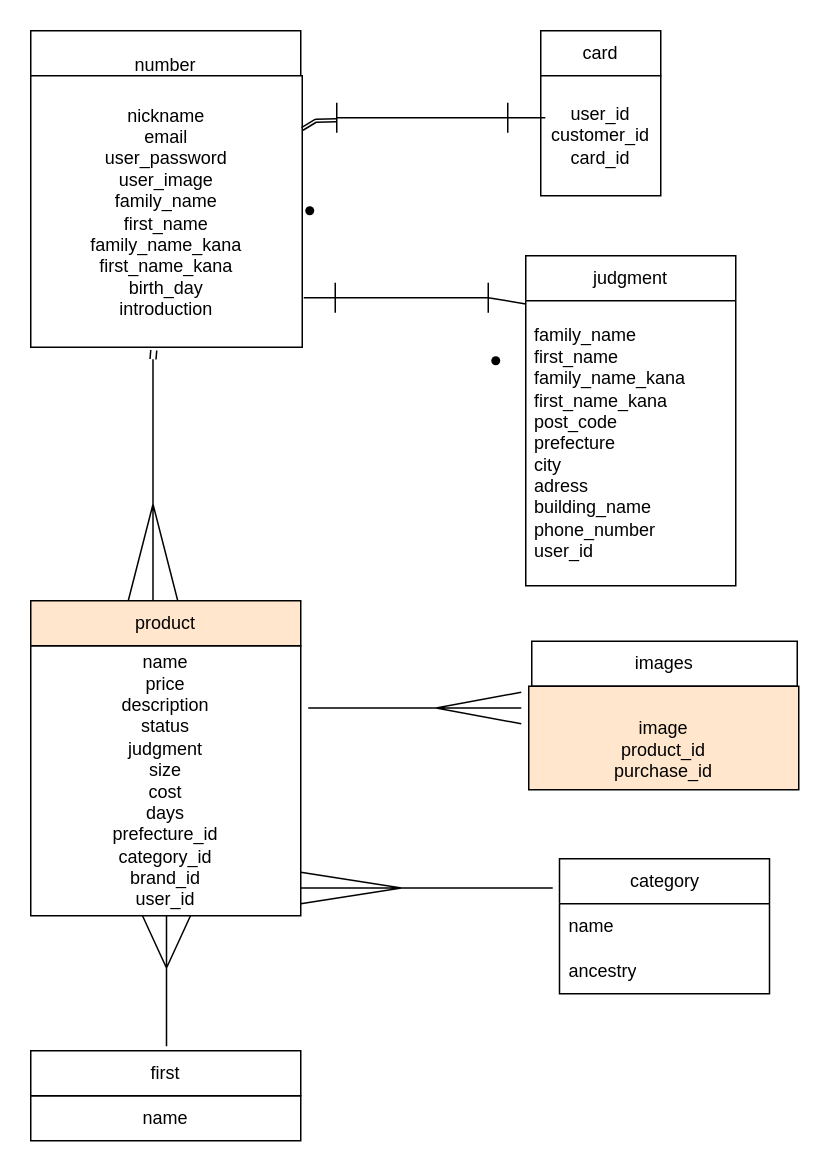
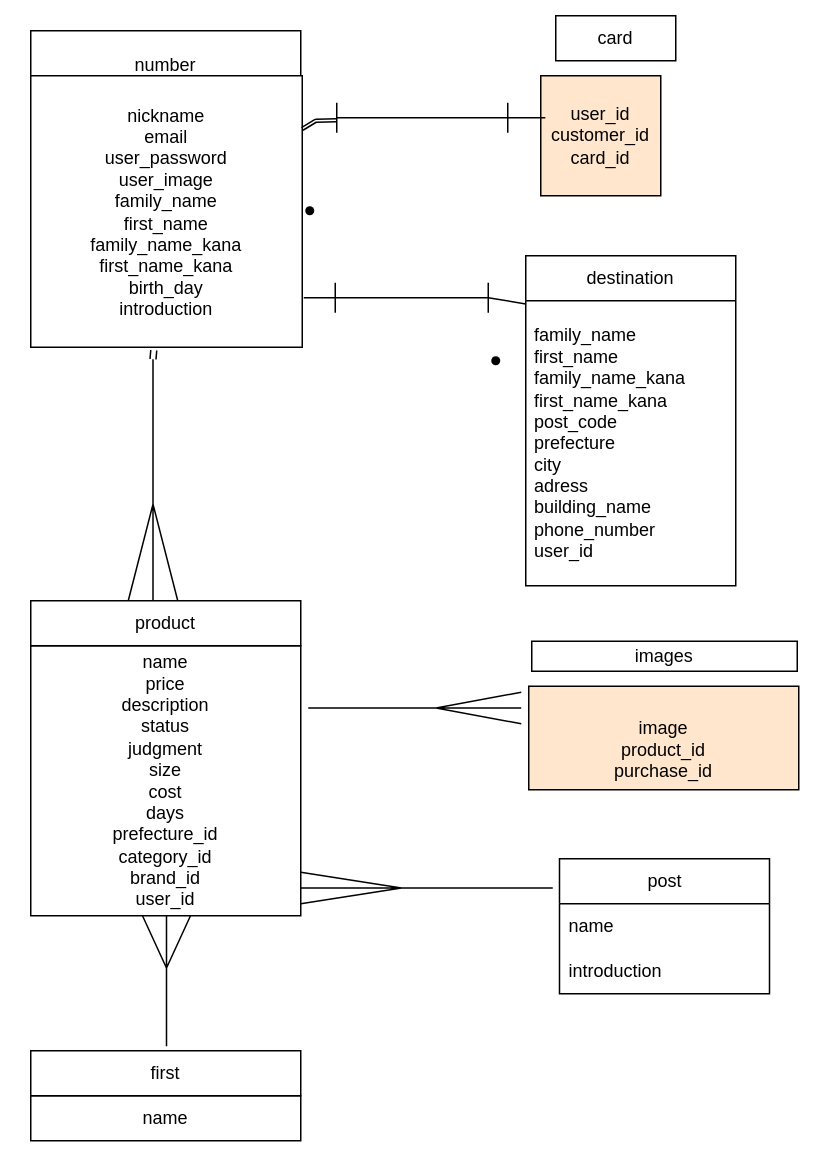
(601, 53) -> (616, 38)
(601, 136) -> (601, 136)
(631, 278) -> (631, 278)
(166, 623) -> (166, 623)
(665, 664) -> (665, 656)
(665, 881) -> (665, 881)
(610, 971) -> (625, 971)
